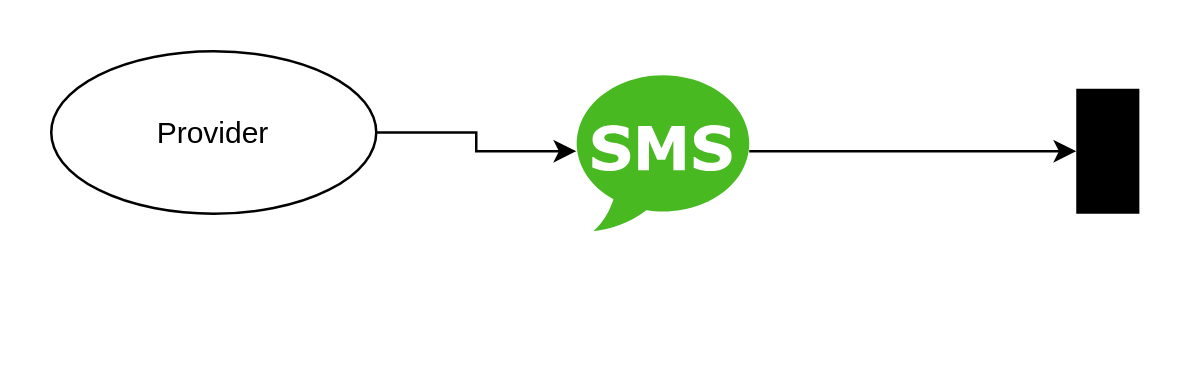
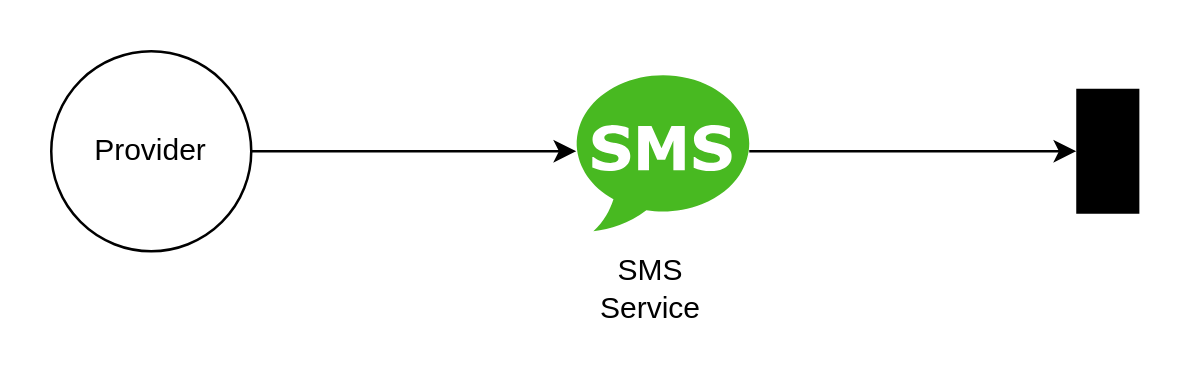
(214, 133) -> (151, 151)
none -> (651, 289)
